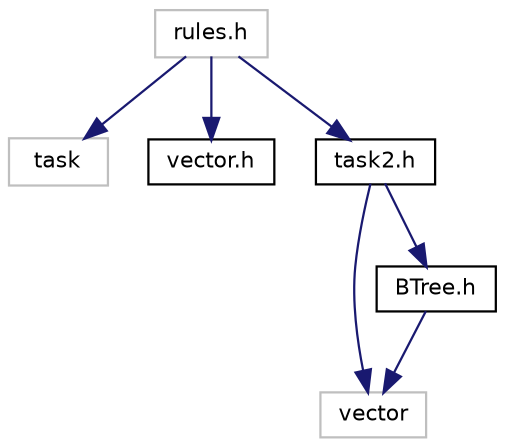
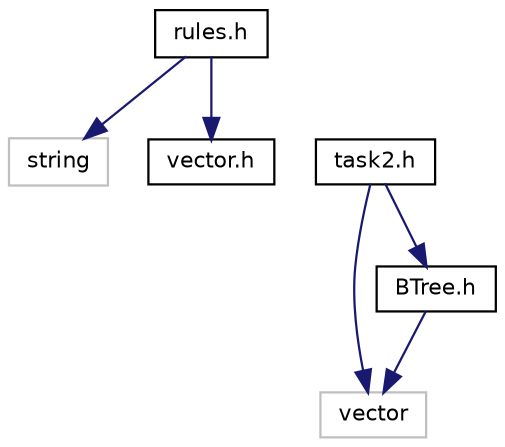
(211, 34) -> (211, 34)
(285, 92) -> none
(58, 162) -> (58, 162)
